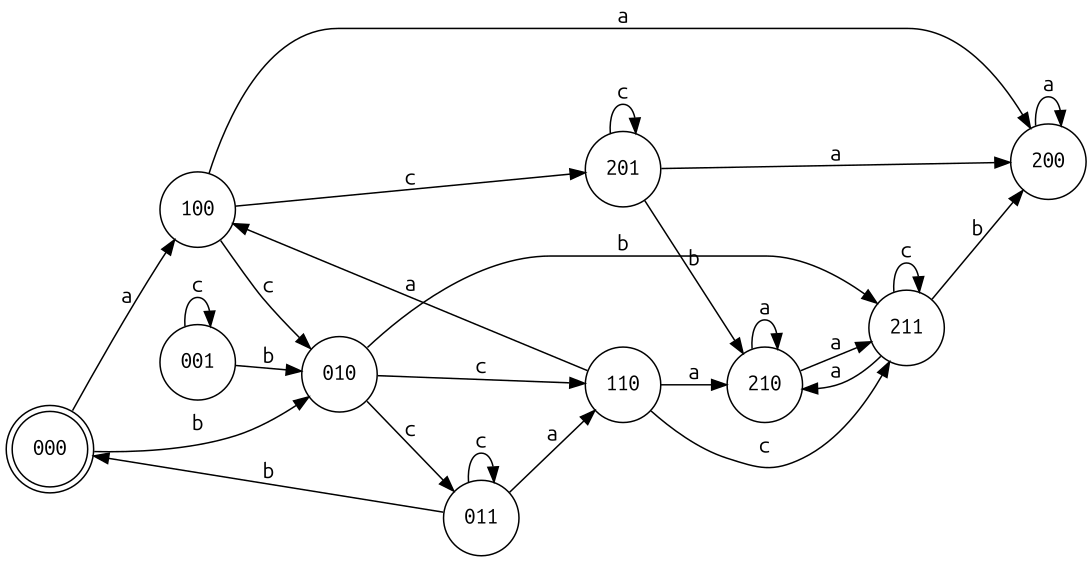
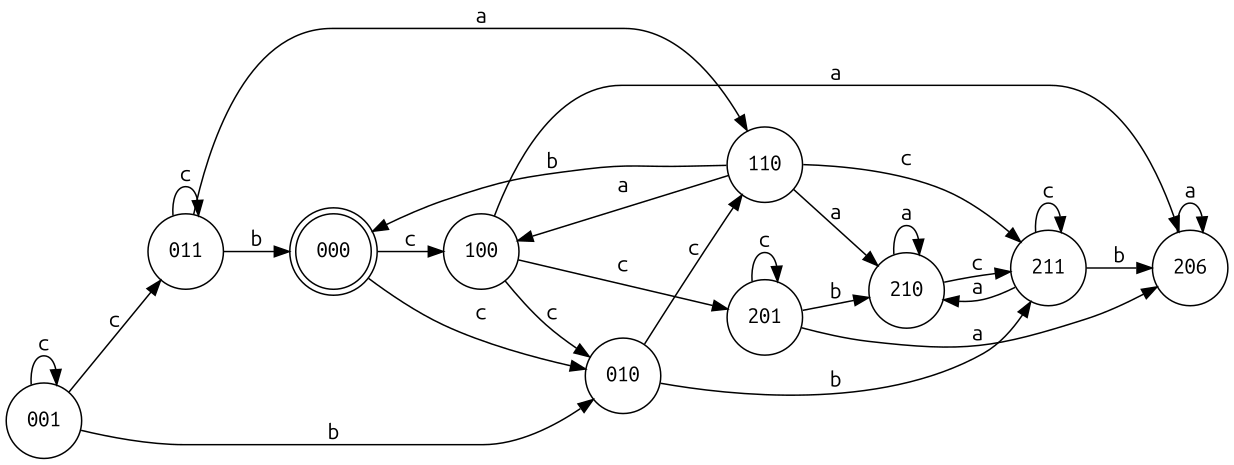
(1048, 162) -> (1190, 268)
none -> (552, 173)
(127, 297) -> (410, 240)
(836, 344) -> (977, 264)
(198, 424) -> (481, 314)
(405, 441) -> (110, 342)
